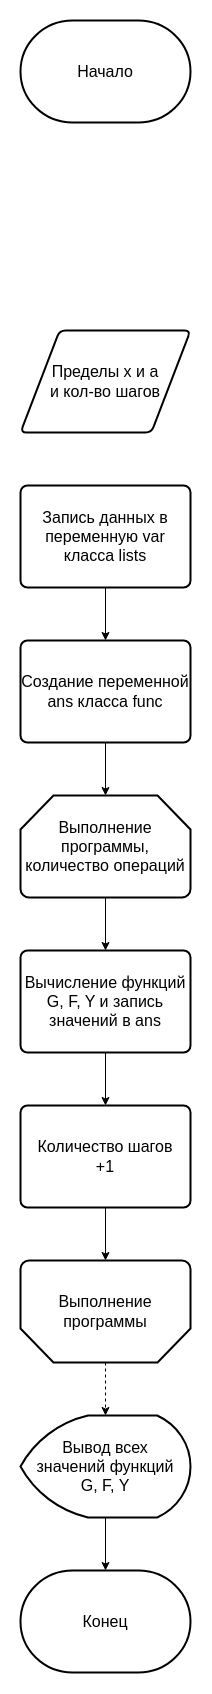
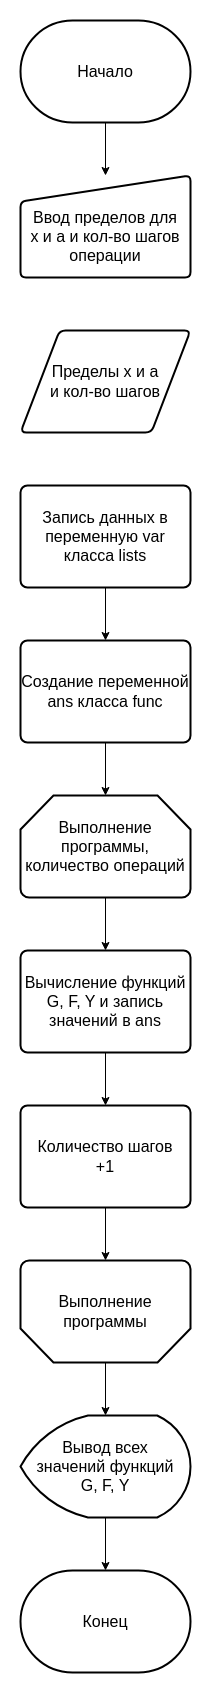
none -> (106, 146)
none -> (106, 227)
(106, 1386) -> (106, 1386)
